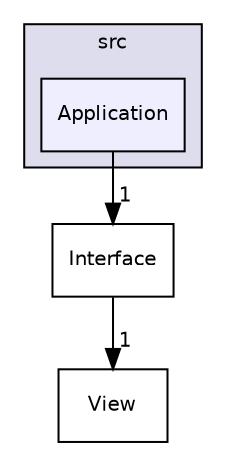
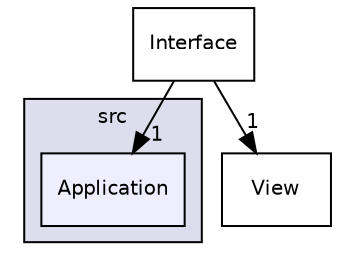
(113, 180) -> (156, 112)
